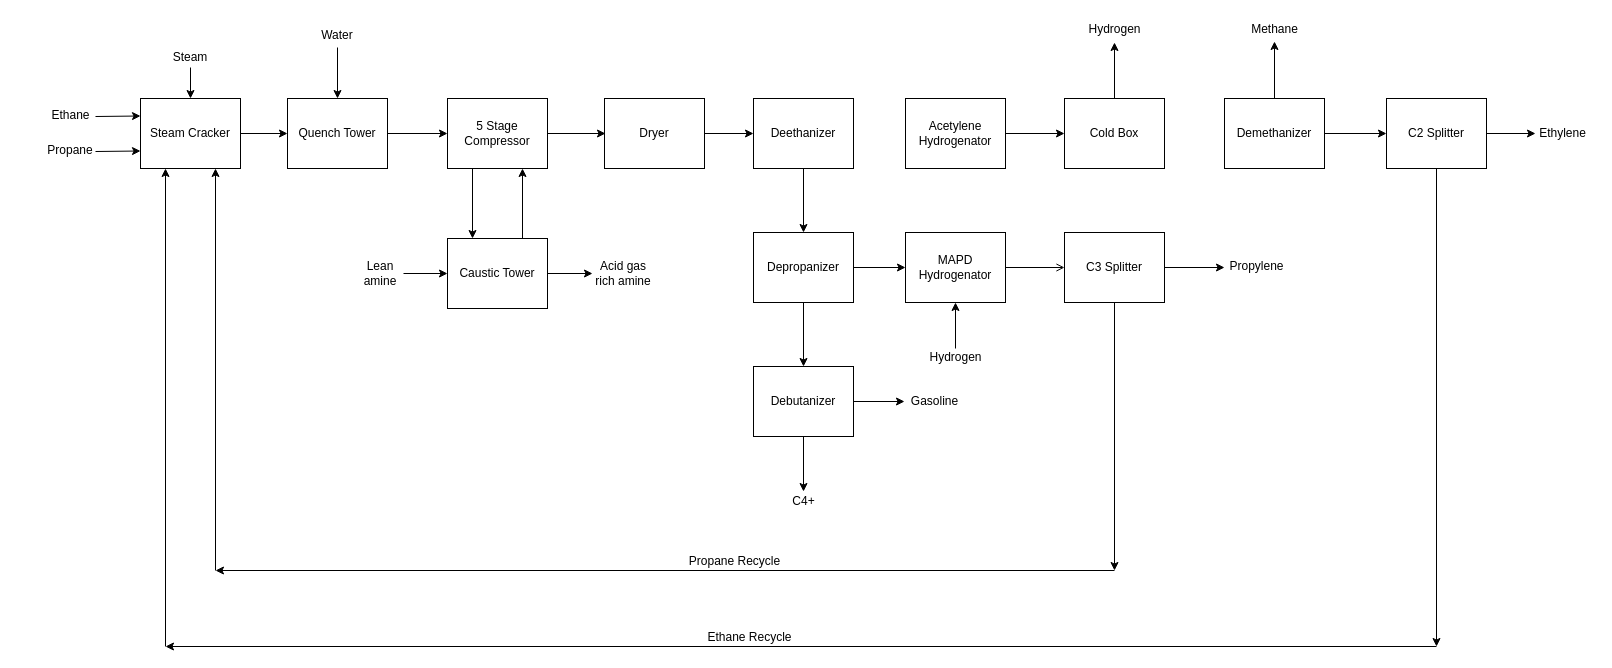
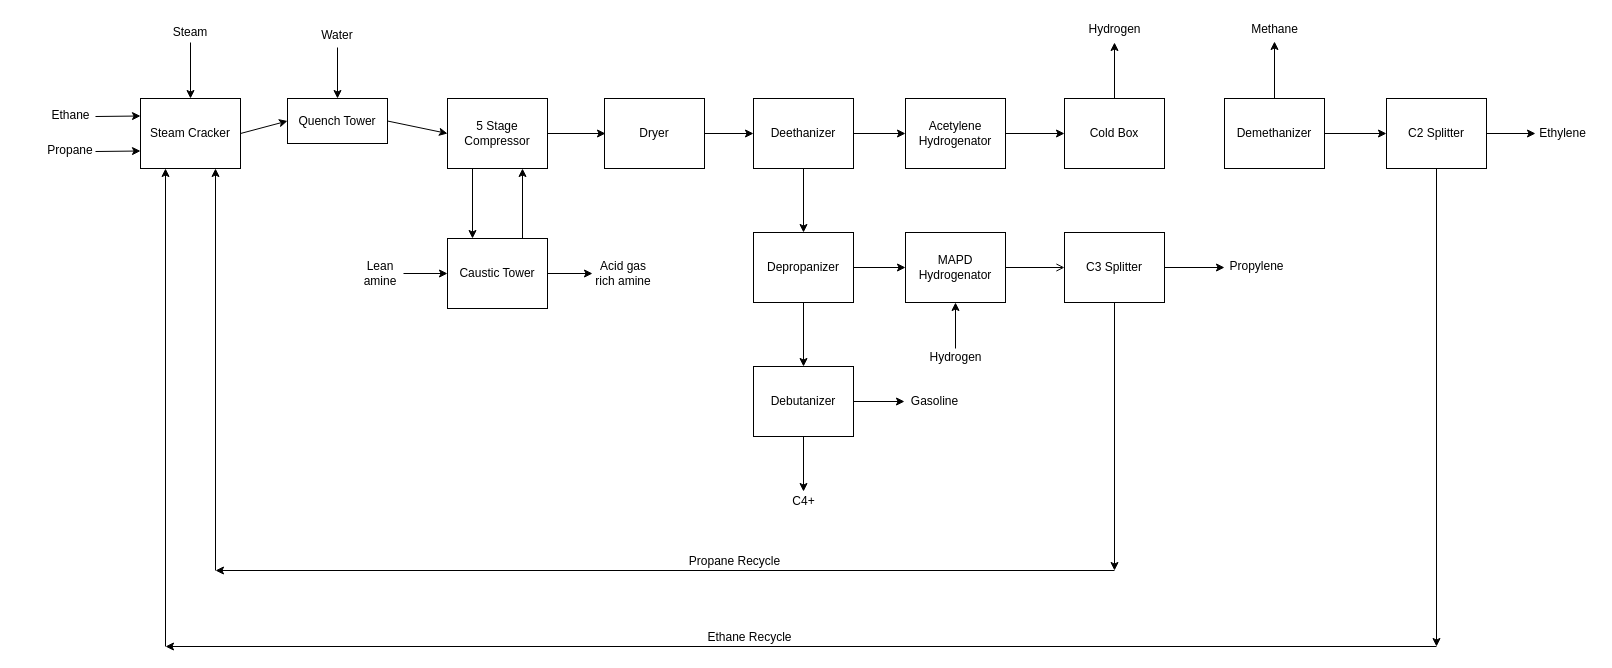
(191, 58) -> (191, 33)
(338, 134) -> (338, 121)
none -> (876, 134)
